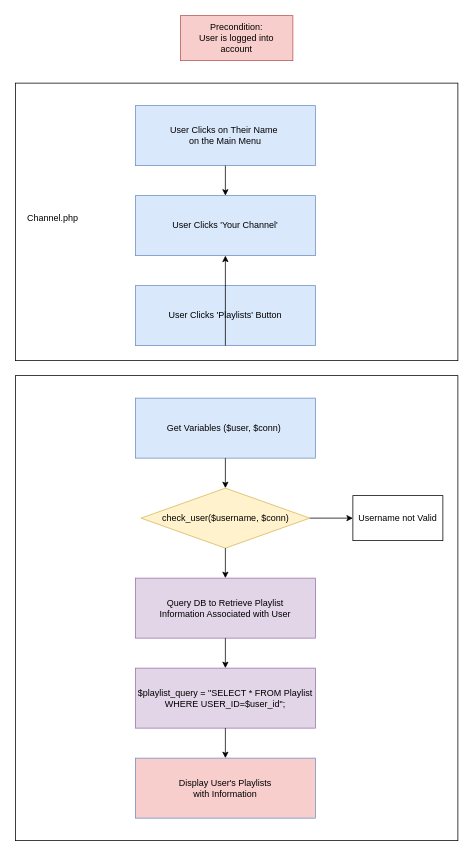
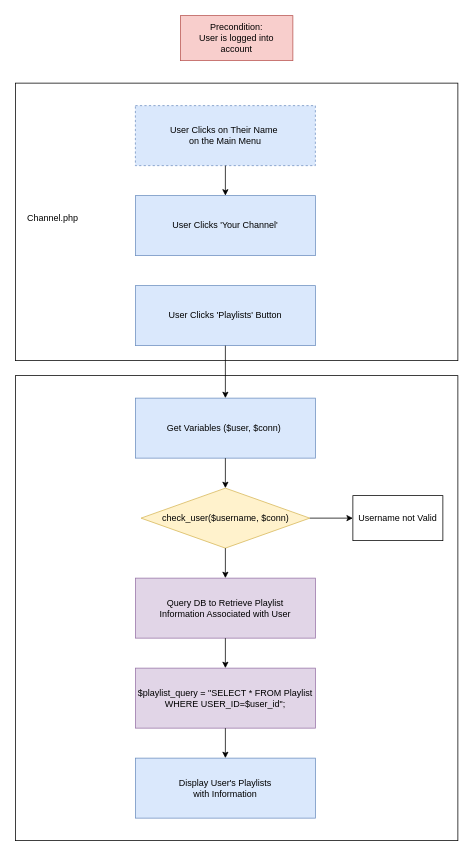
(225, 135) -> (225, 135)
(225, 303) -> (225, 369)
(225, 788) -> (225, 788)
